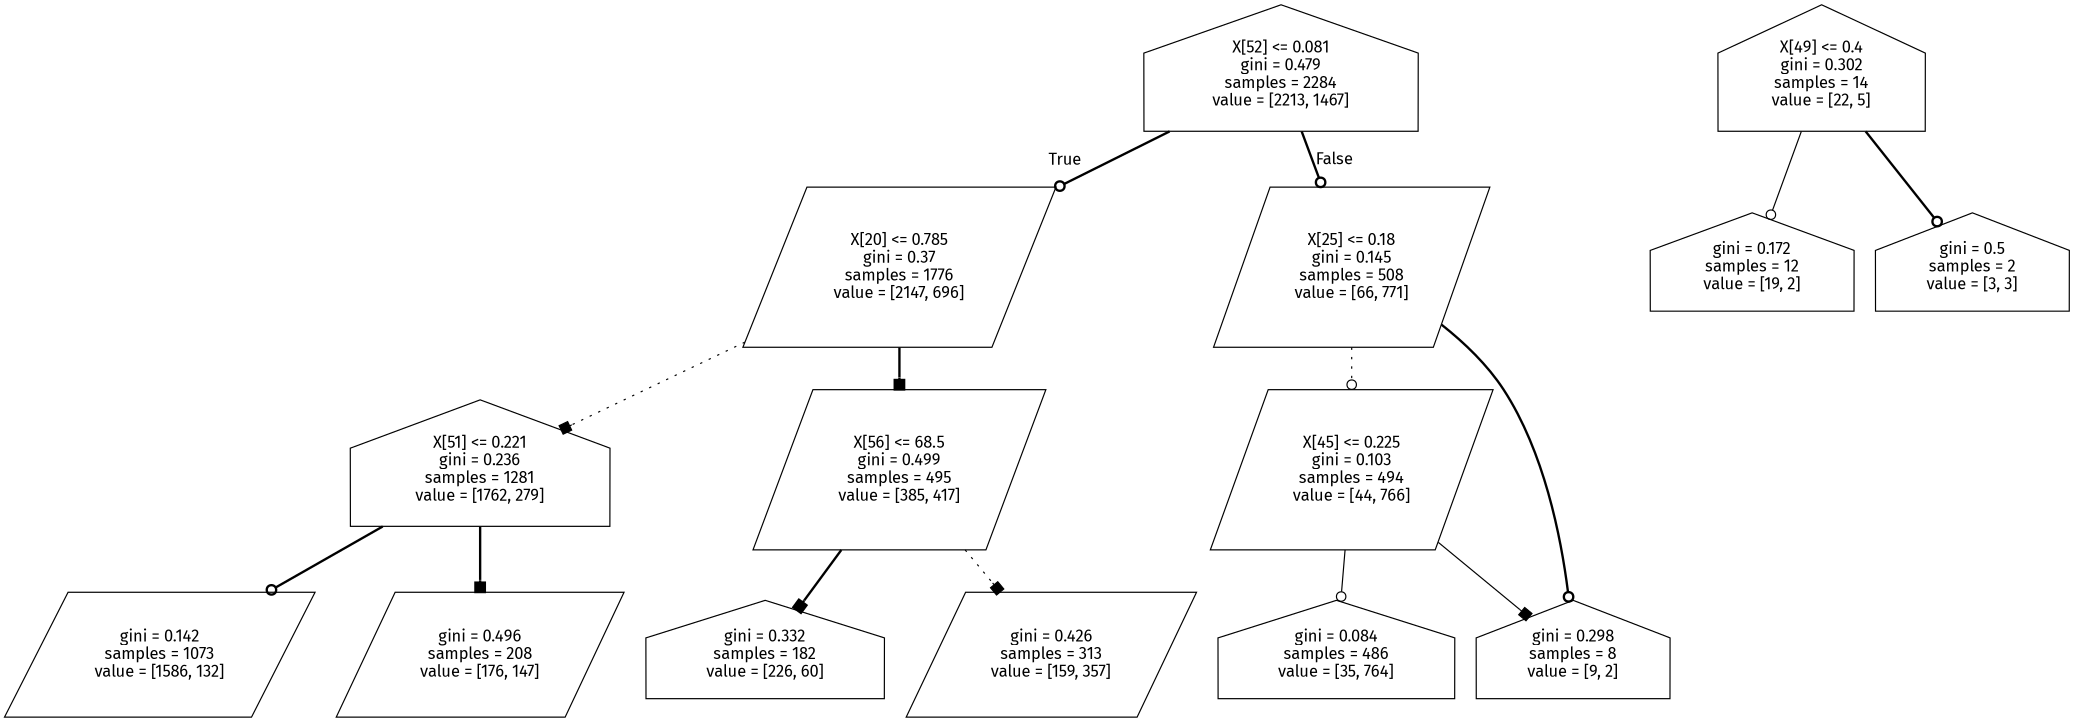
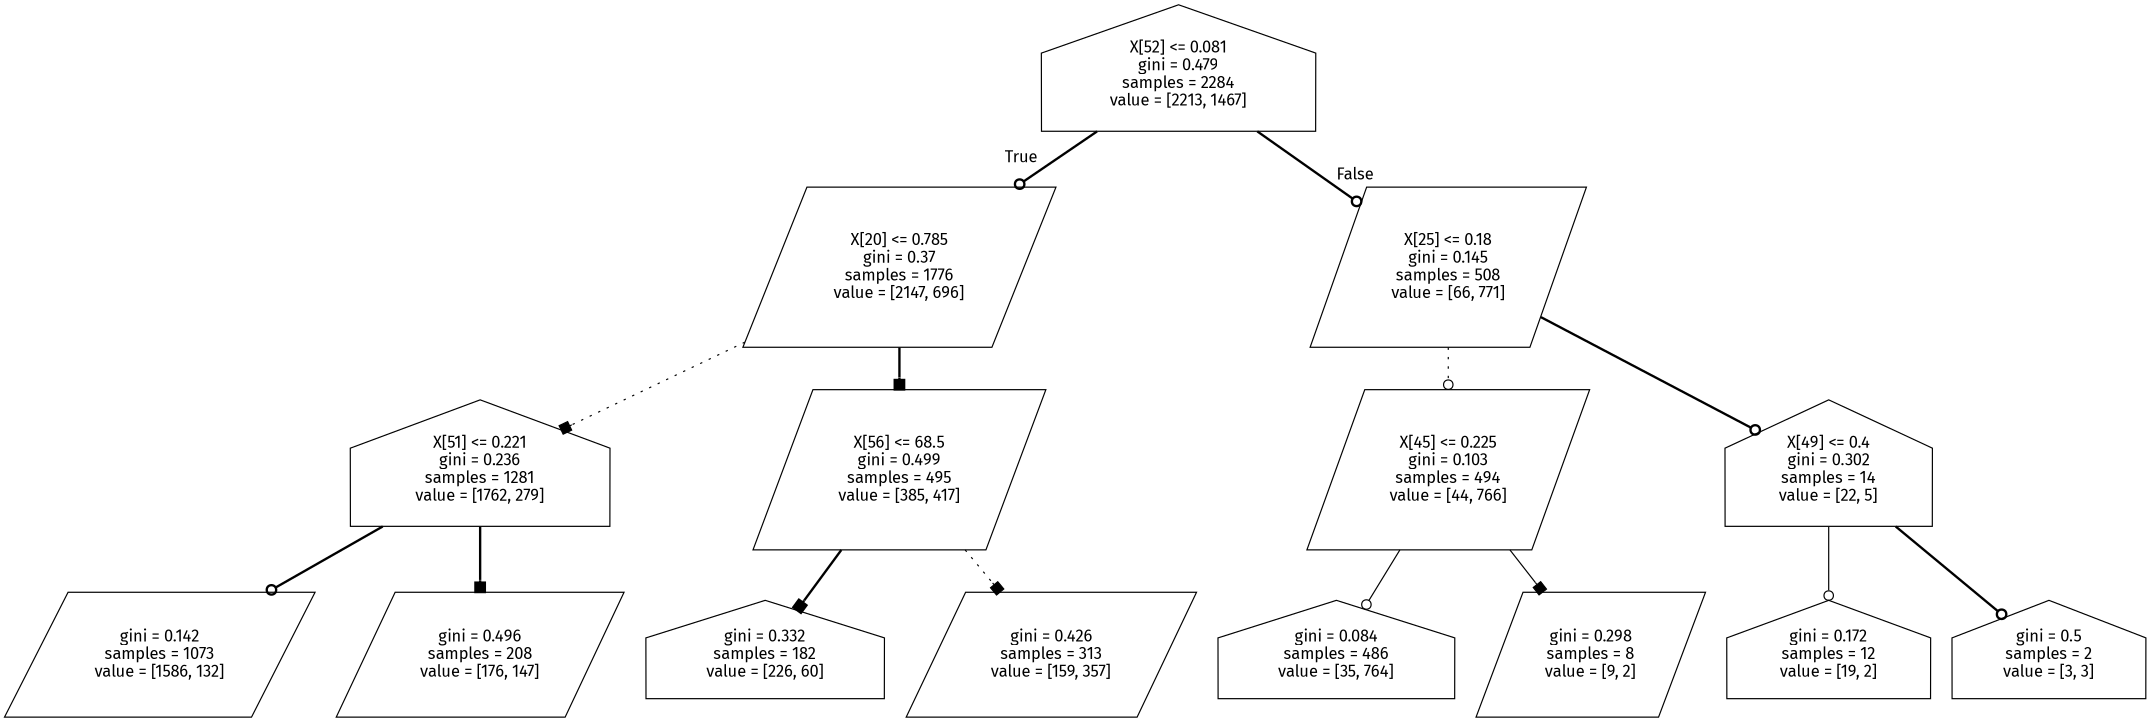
(1532, 445) -> (1646, 372)
(1573, 655) -> (1591, 655)
